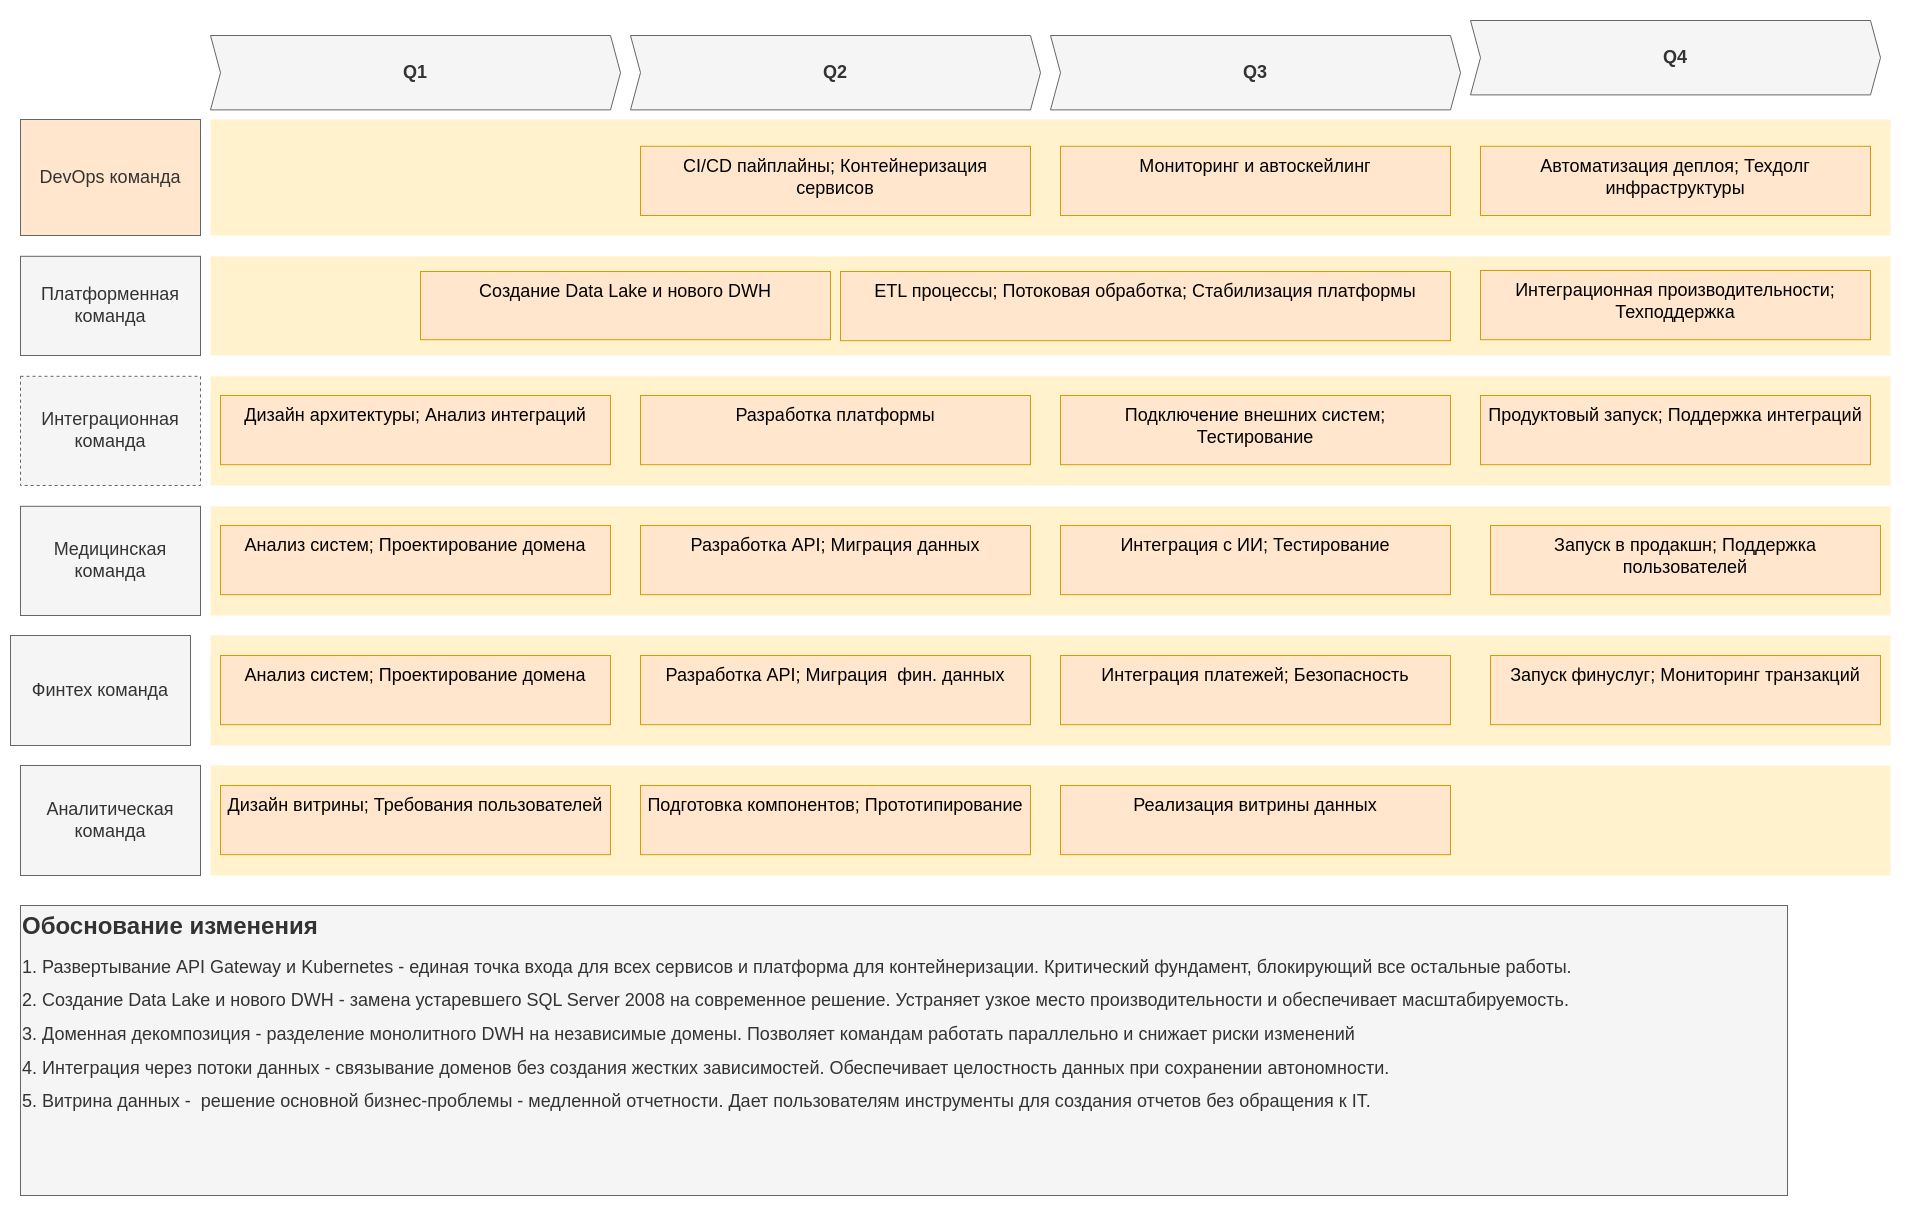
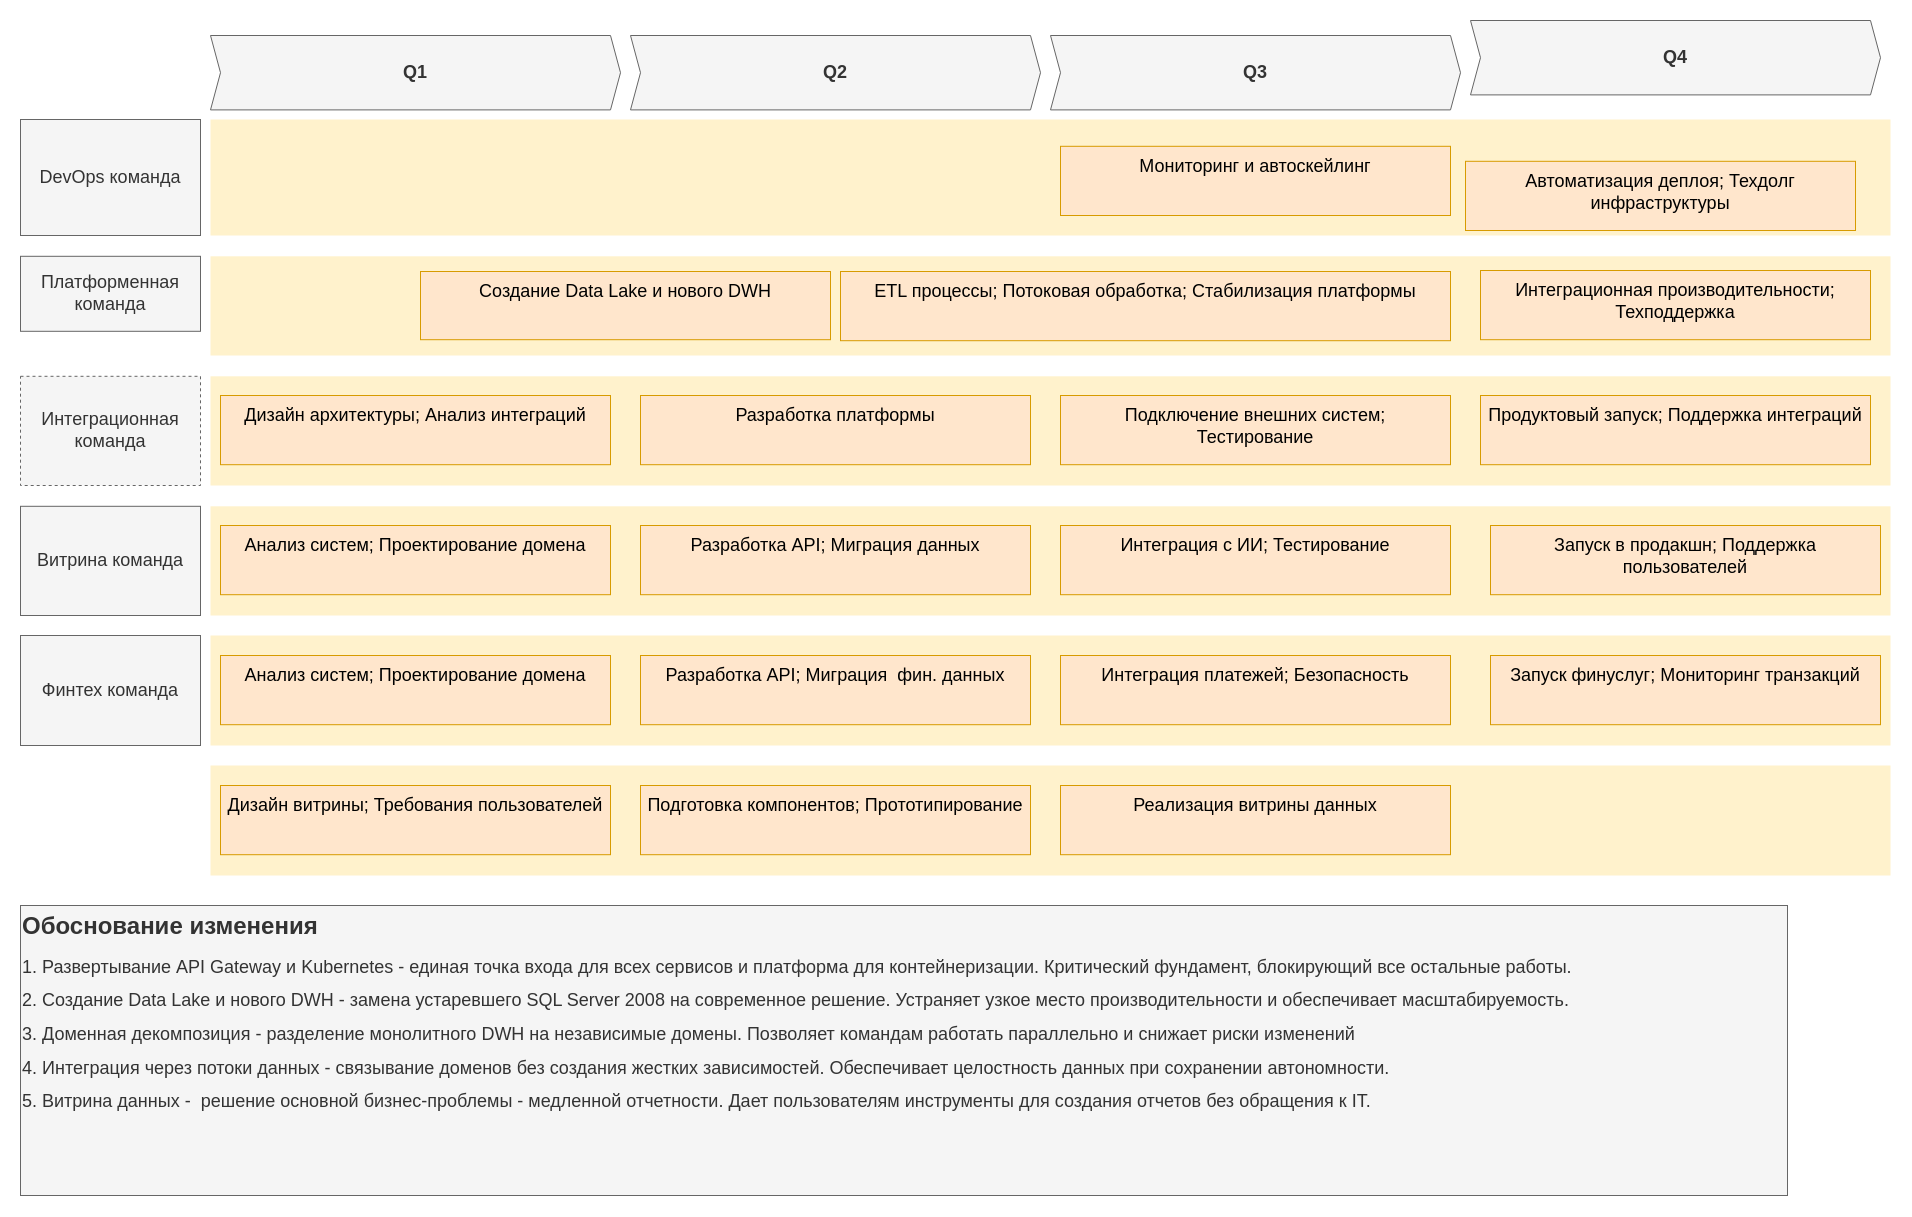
(111, 178) -> (111, 178)
(836, 181) -> none
(1676, 181) -> (1661, 196)
(111, 306) -> (111, 294)
(111, 561) -> (111, 561)
(101, 691) -> (111, 691)
(111, 821) -> none
